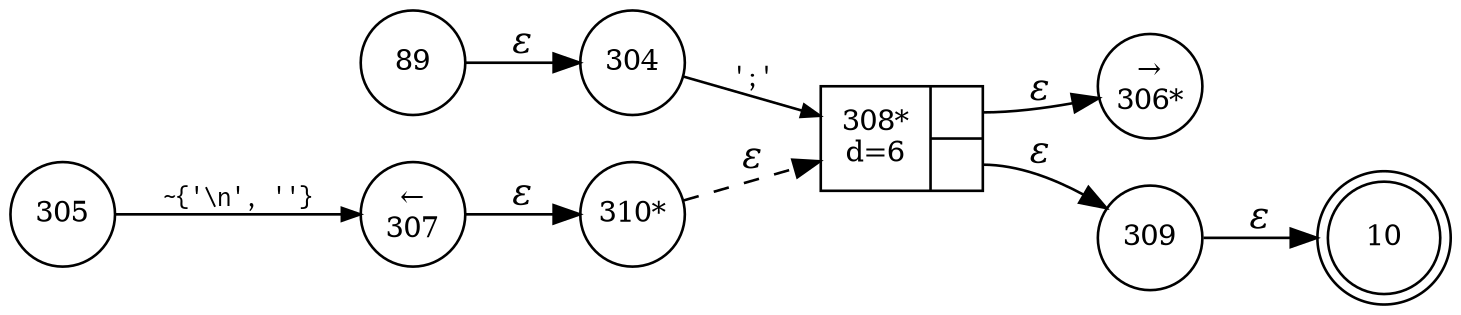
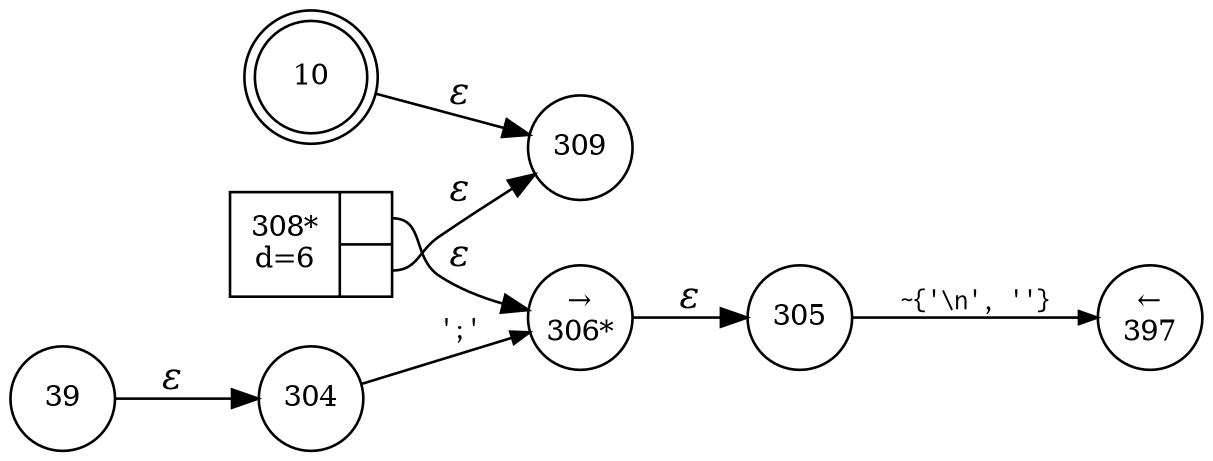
(413, 63) -> (63, 399)
(743, 94) -> (437, 361)
(413, 214) -> (1150, 318)
(633, 214) -> none
(1247, 238) -> (440, 111)
none -> (676, 318)
